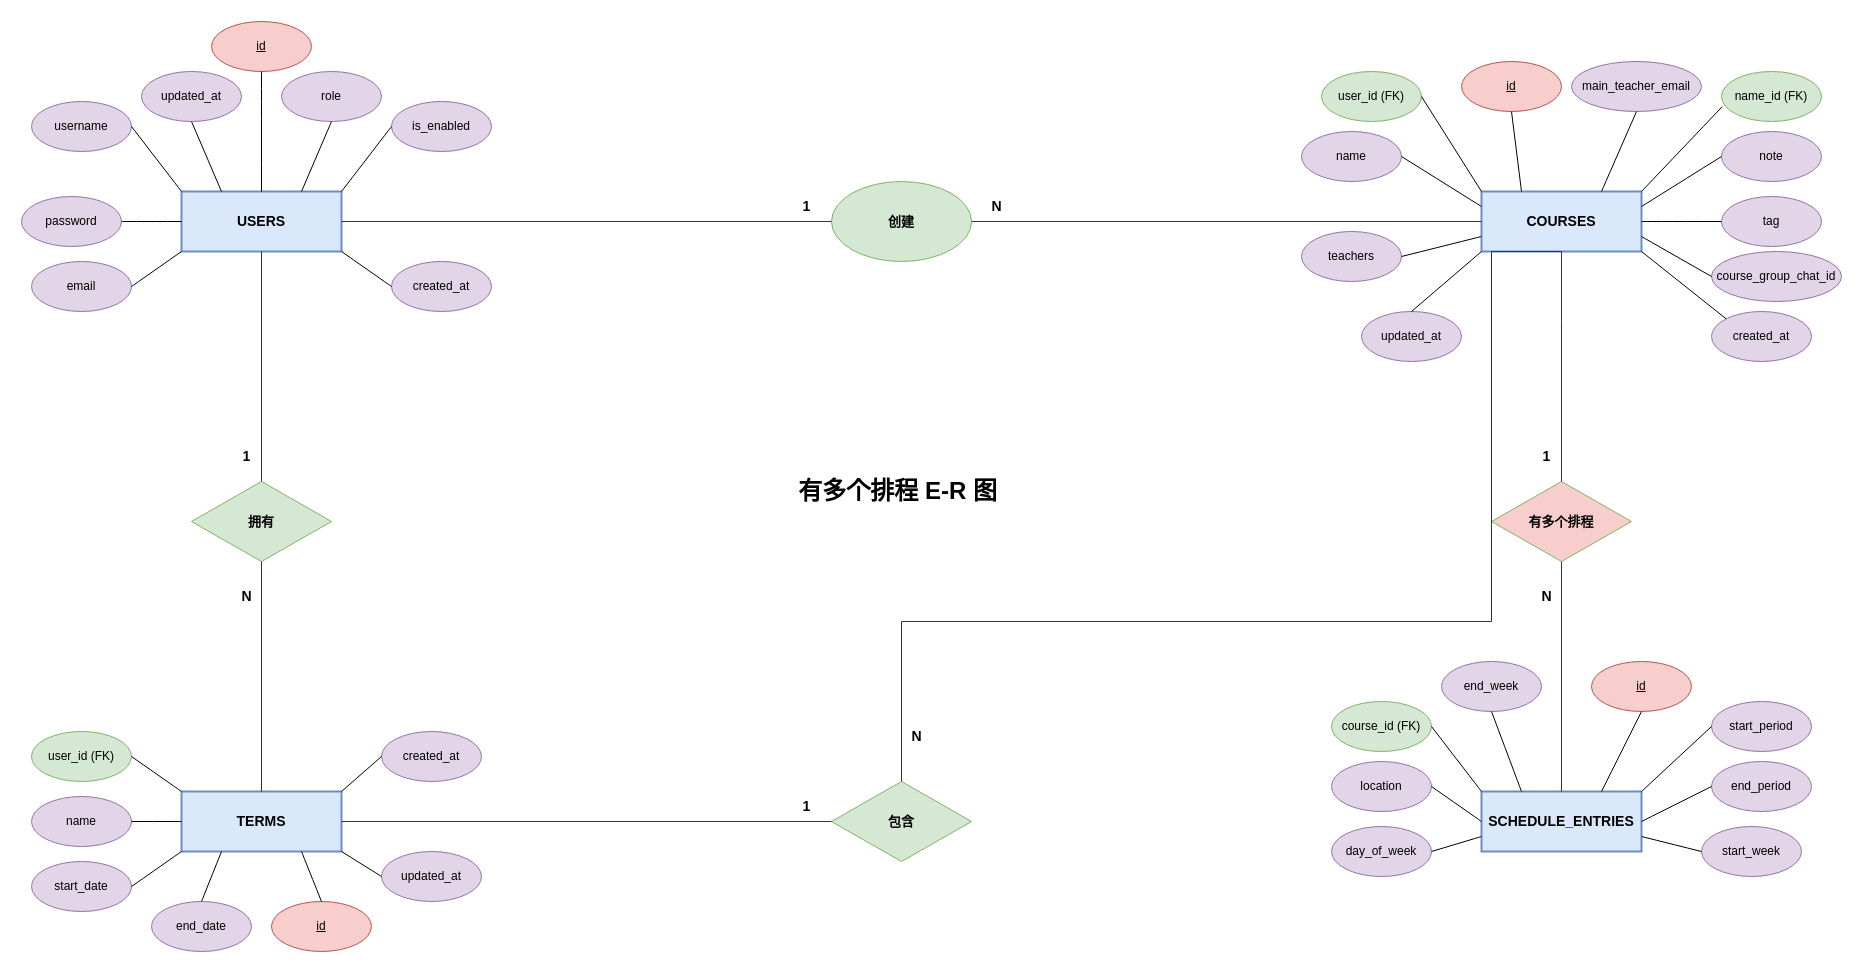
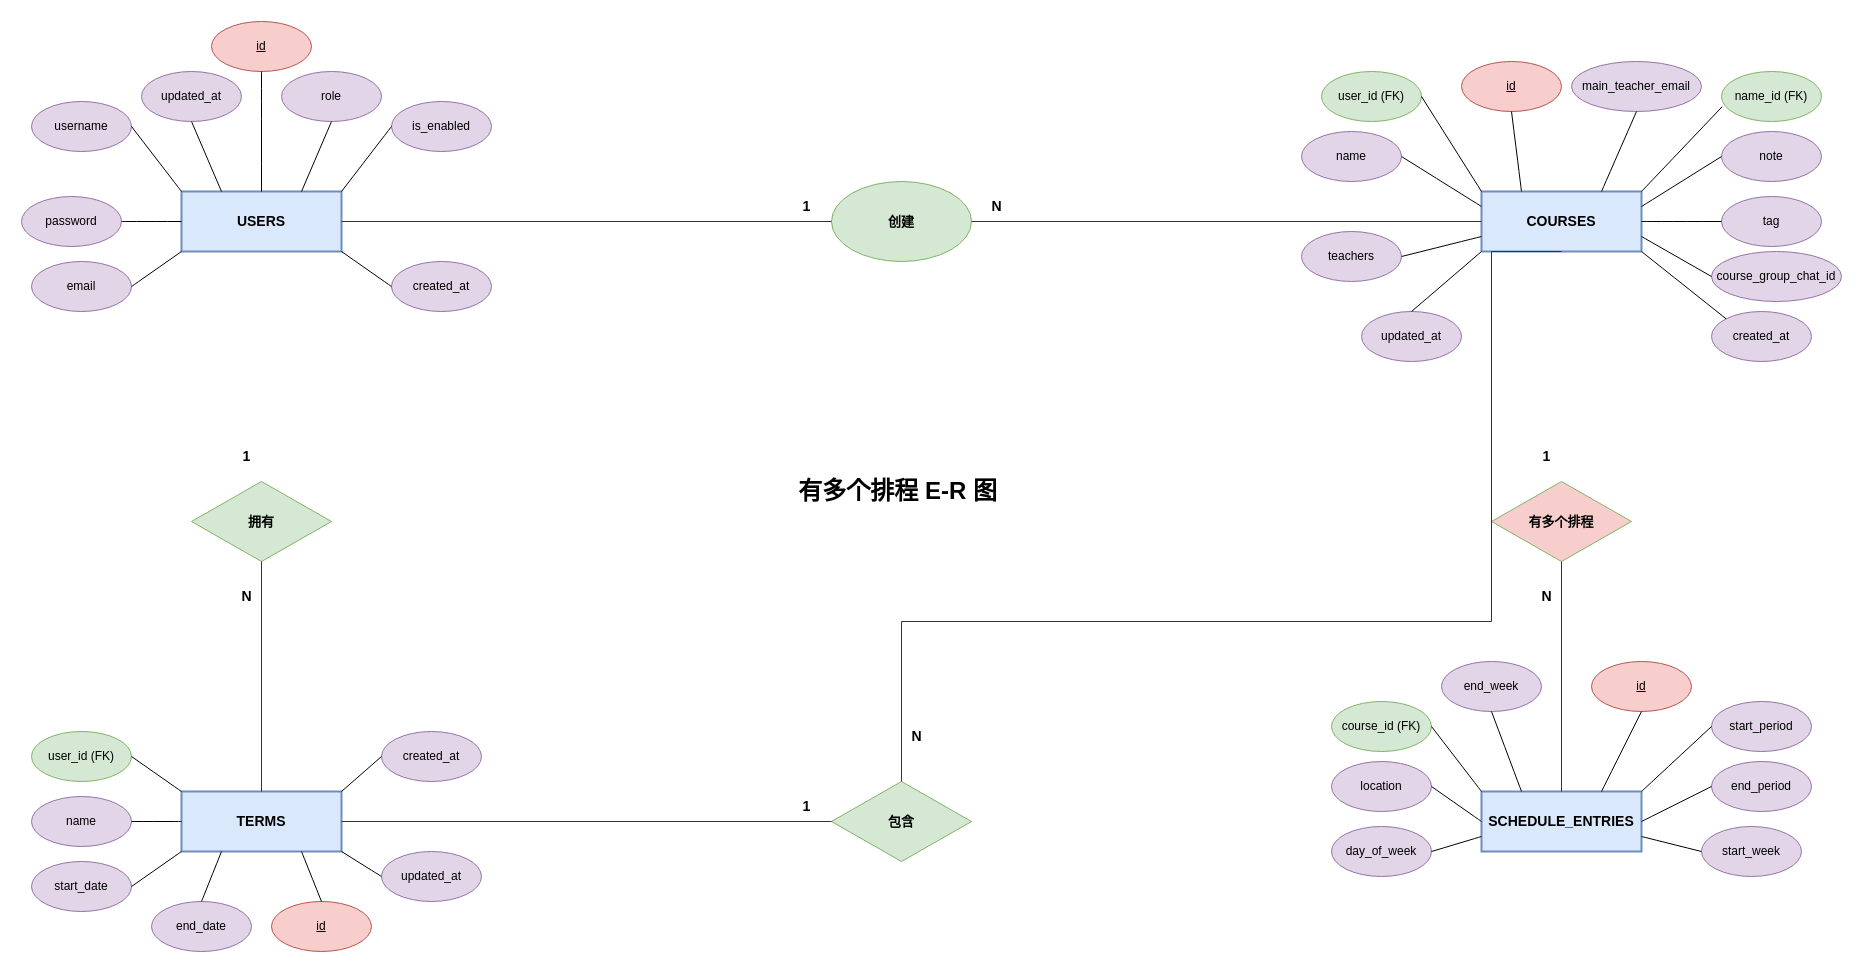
(262, 367) -> none
(1562, 367) -> none
